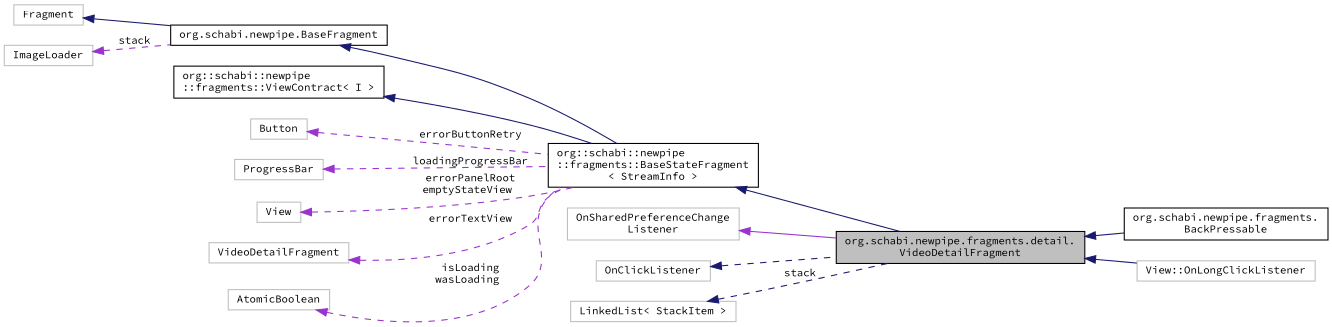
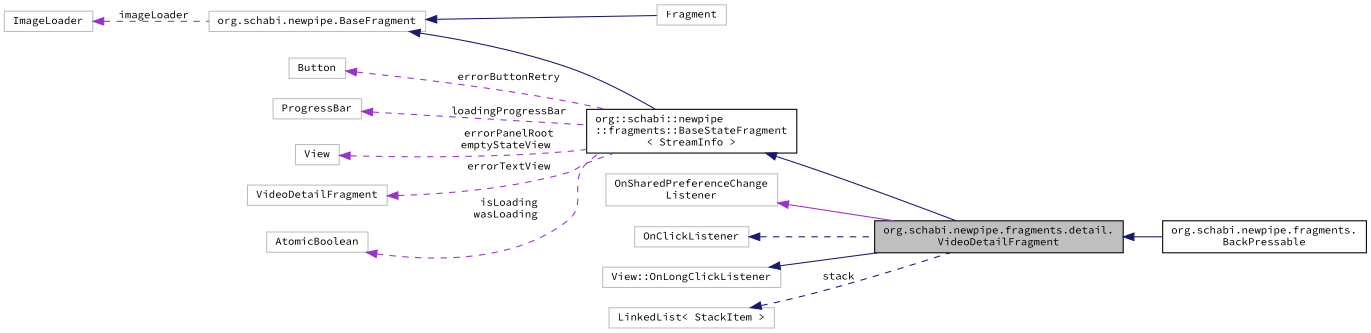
(132, 22) -> (547, 17)
(279, 35) -> (317, 21)
(132, 41) -> (151, 15)
(279, 82) -> none
(1116, 261) -> (829, 259)
